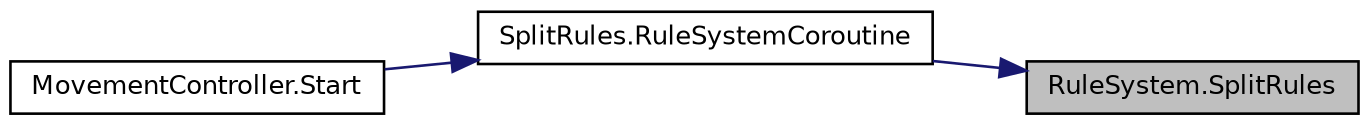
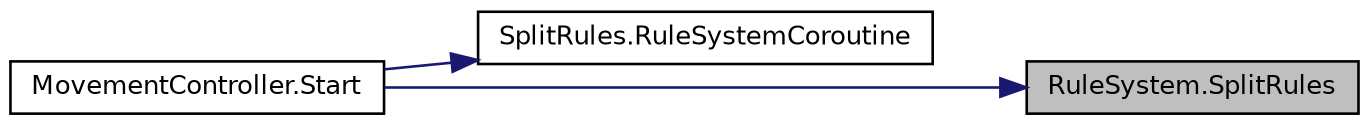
(966, 64) -> (692, 88)
